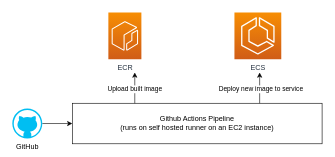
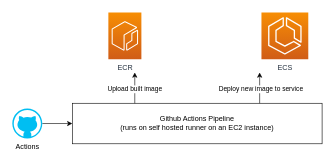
(258, 36) -> (285, 36)
(28, 147) -> (28, 147)
